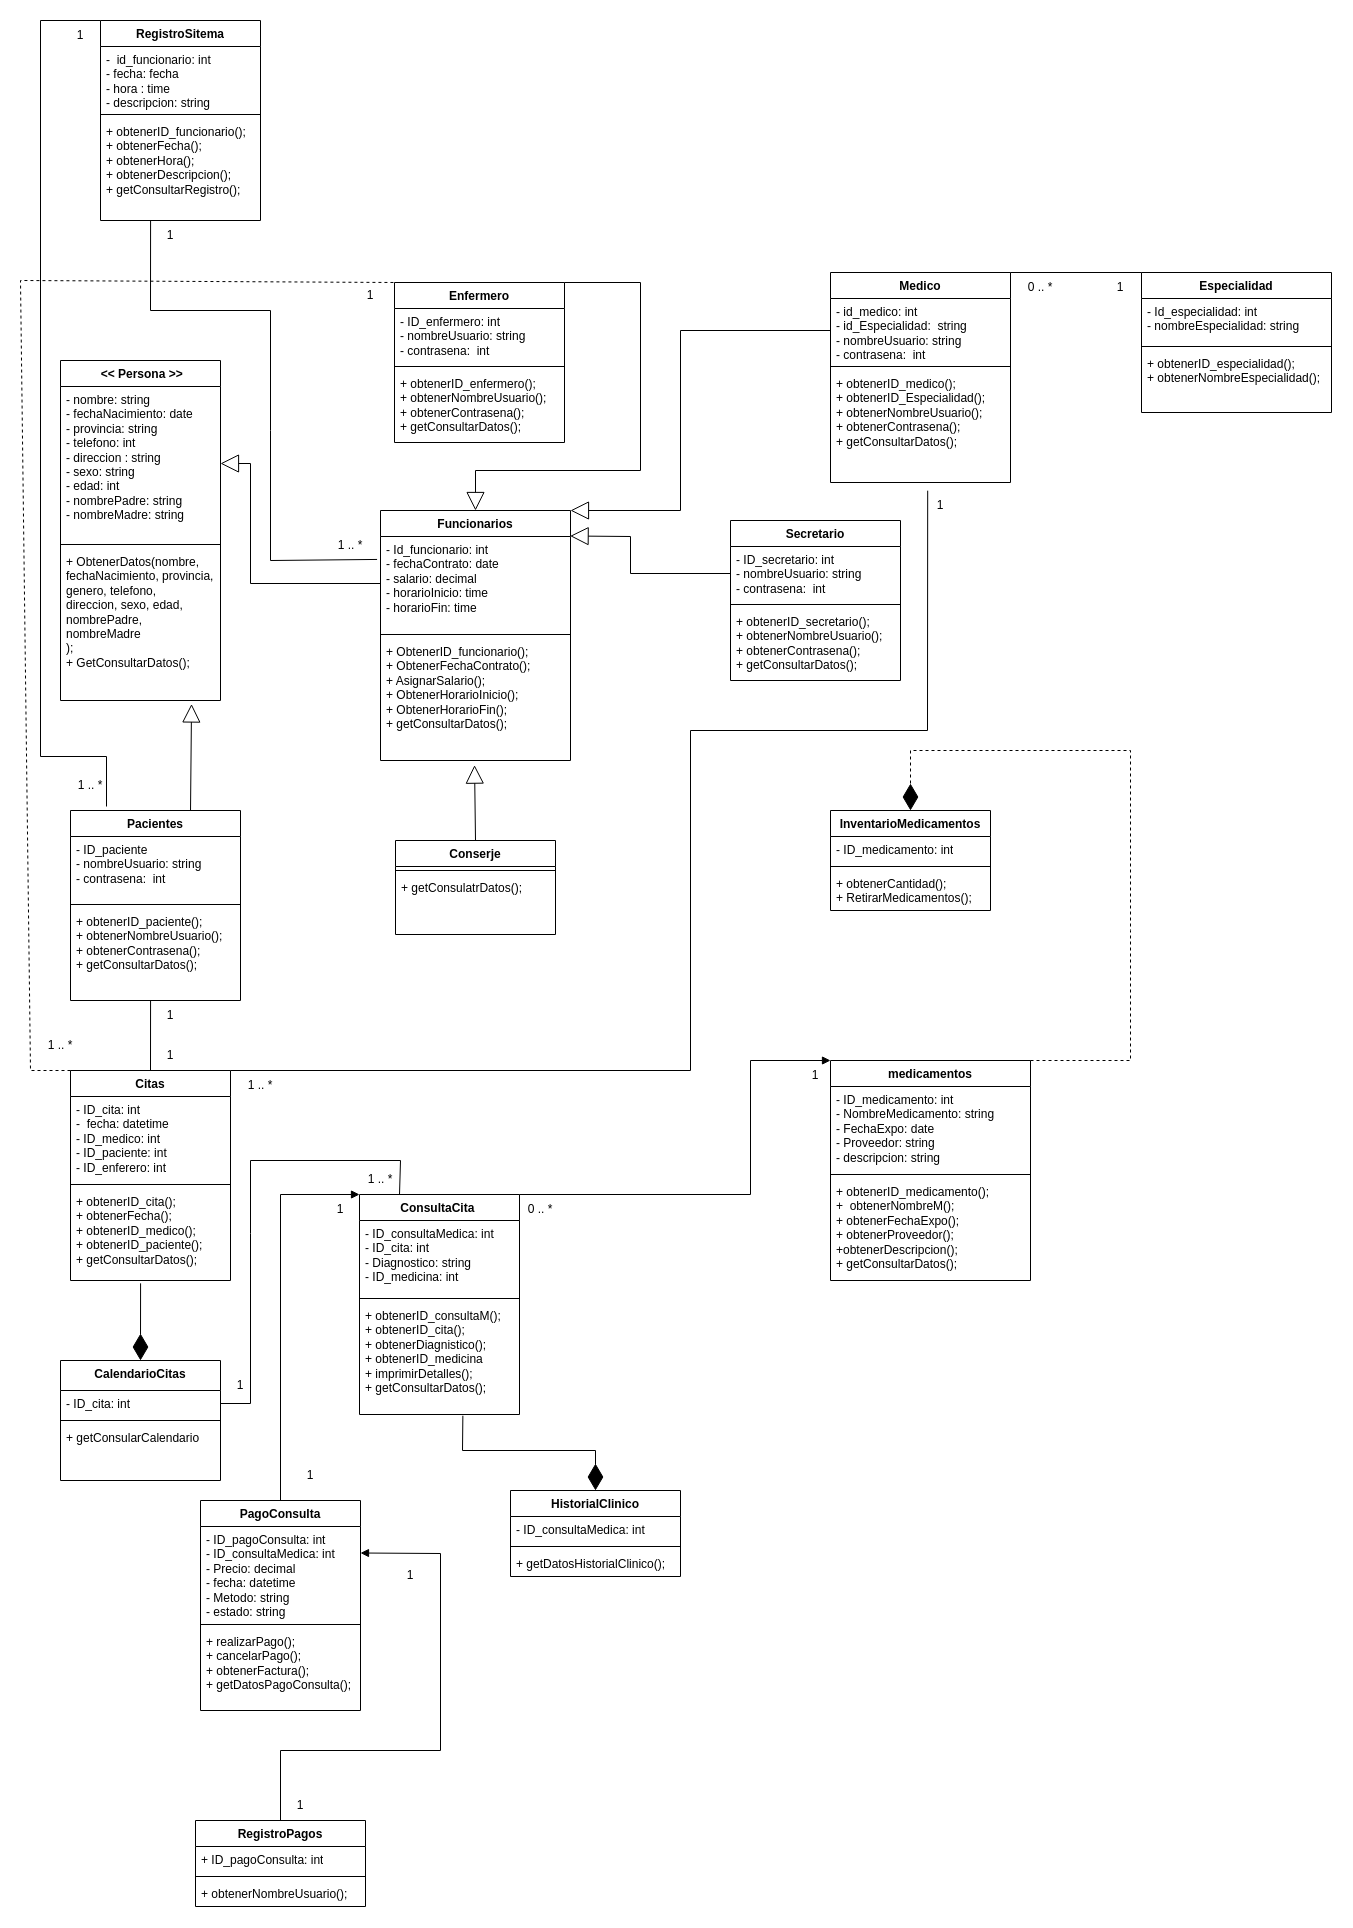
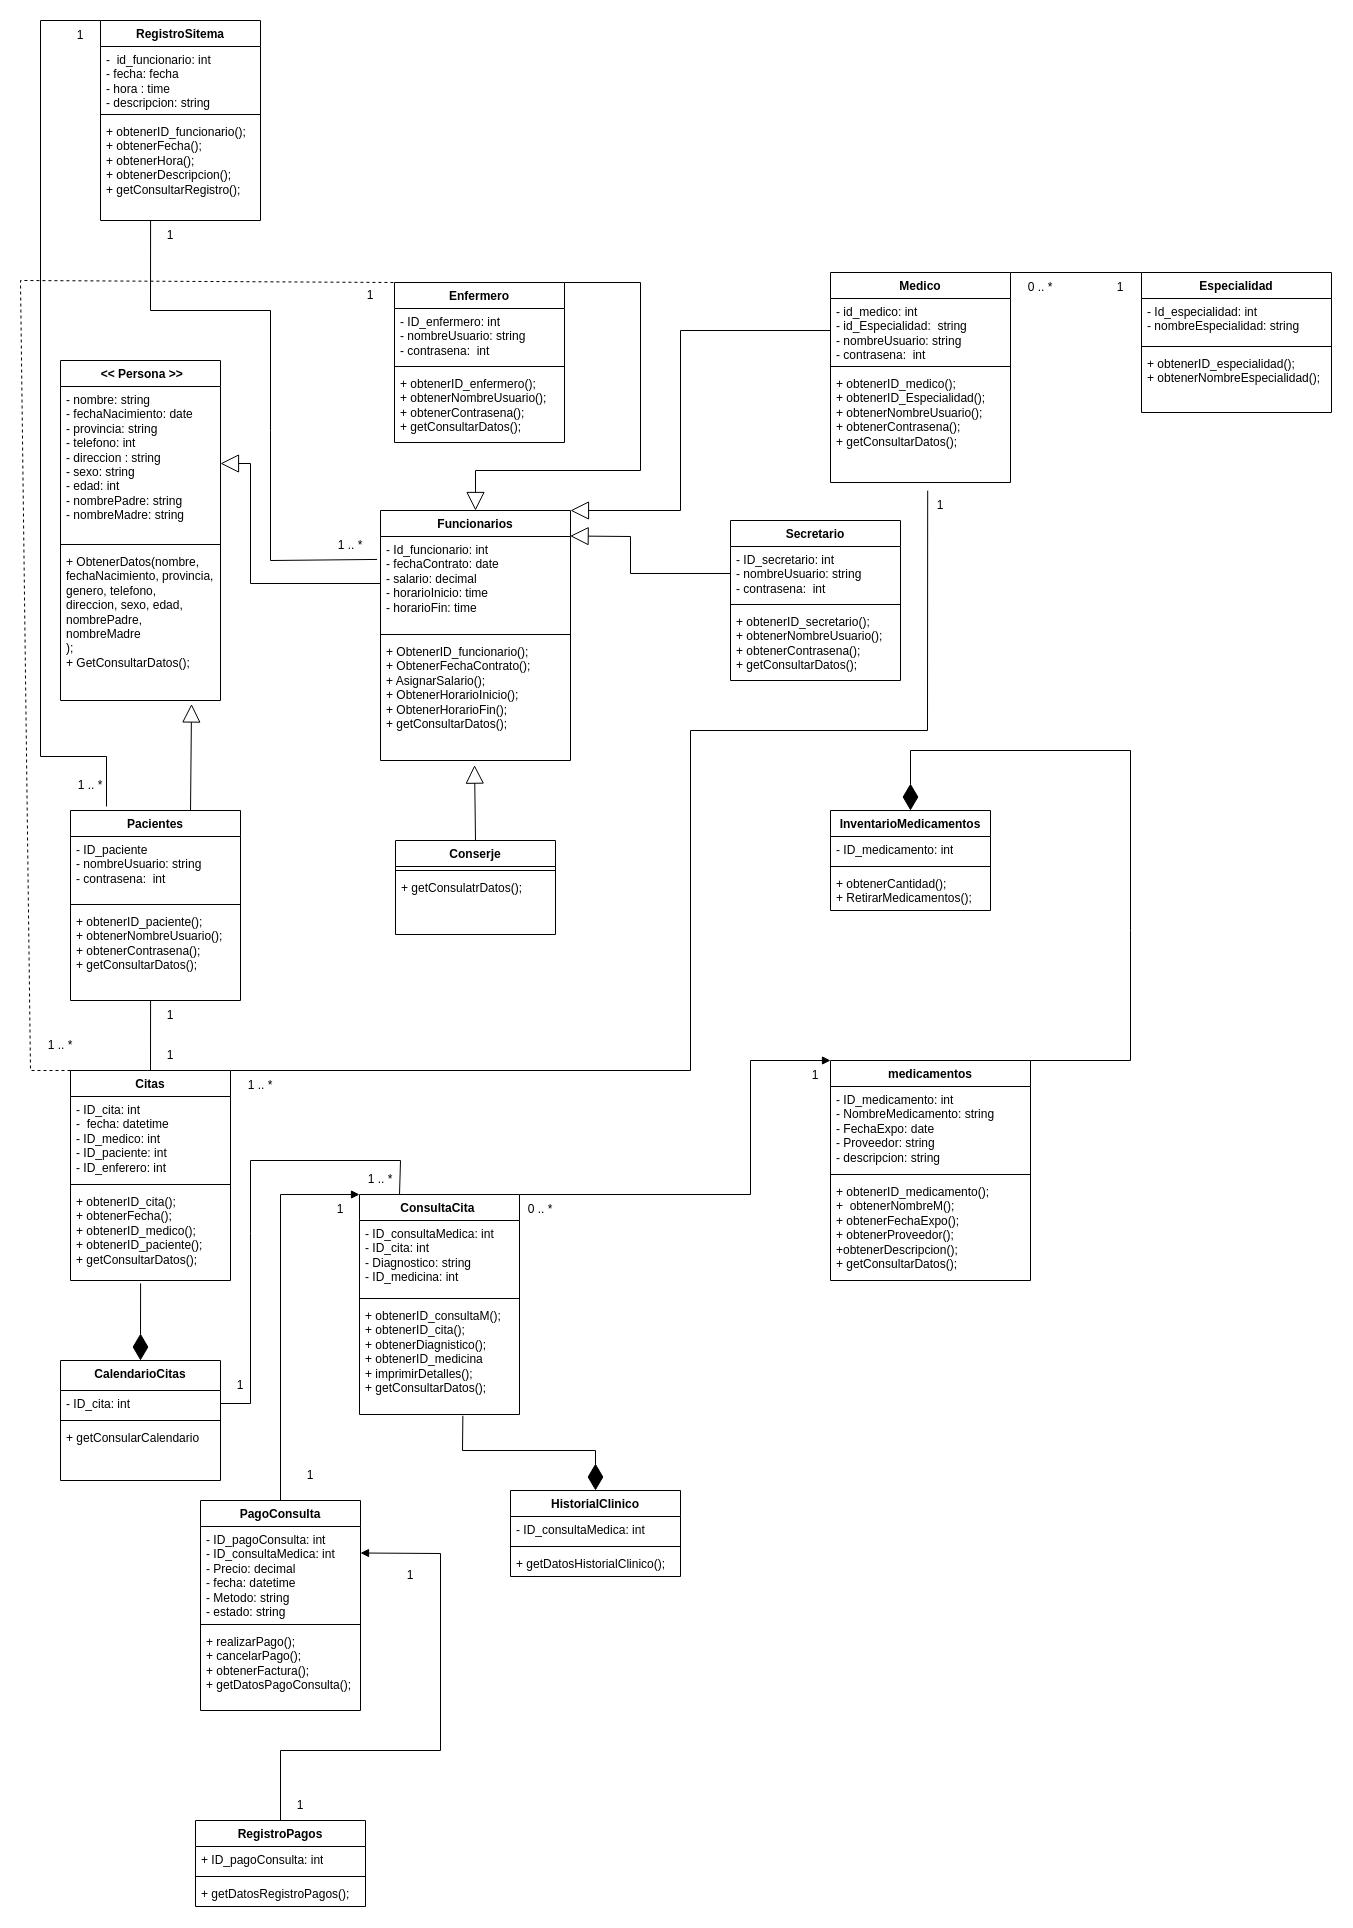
(1131, 829) -> (1131, 829)
(281, 1895) -> (282, 1902)
